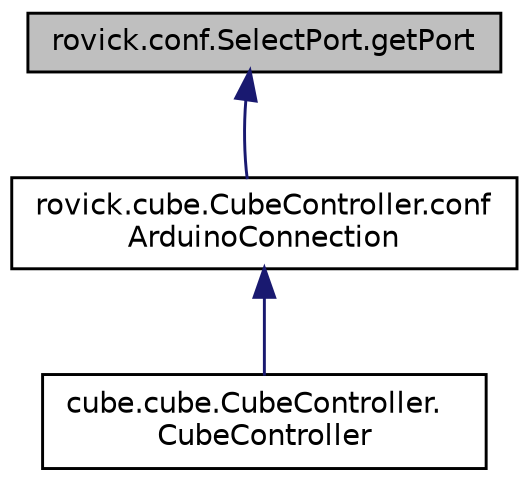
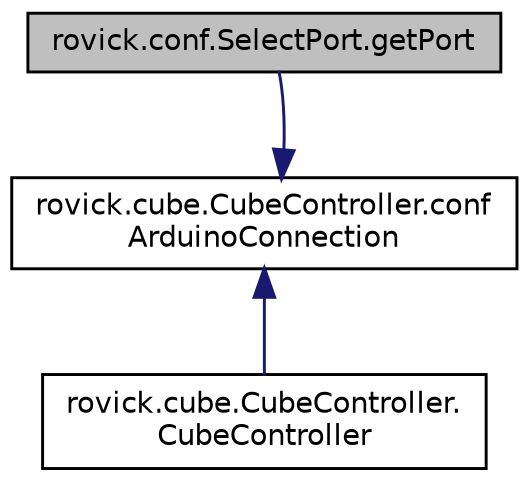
(245, 139) -> (284, 110)
(264, 422) -> (264, 422)
